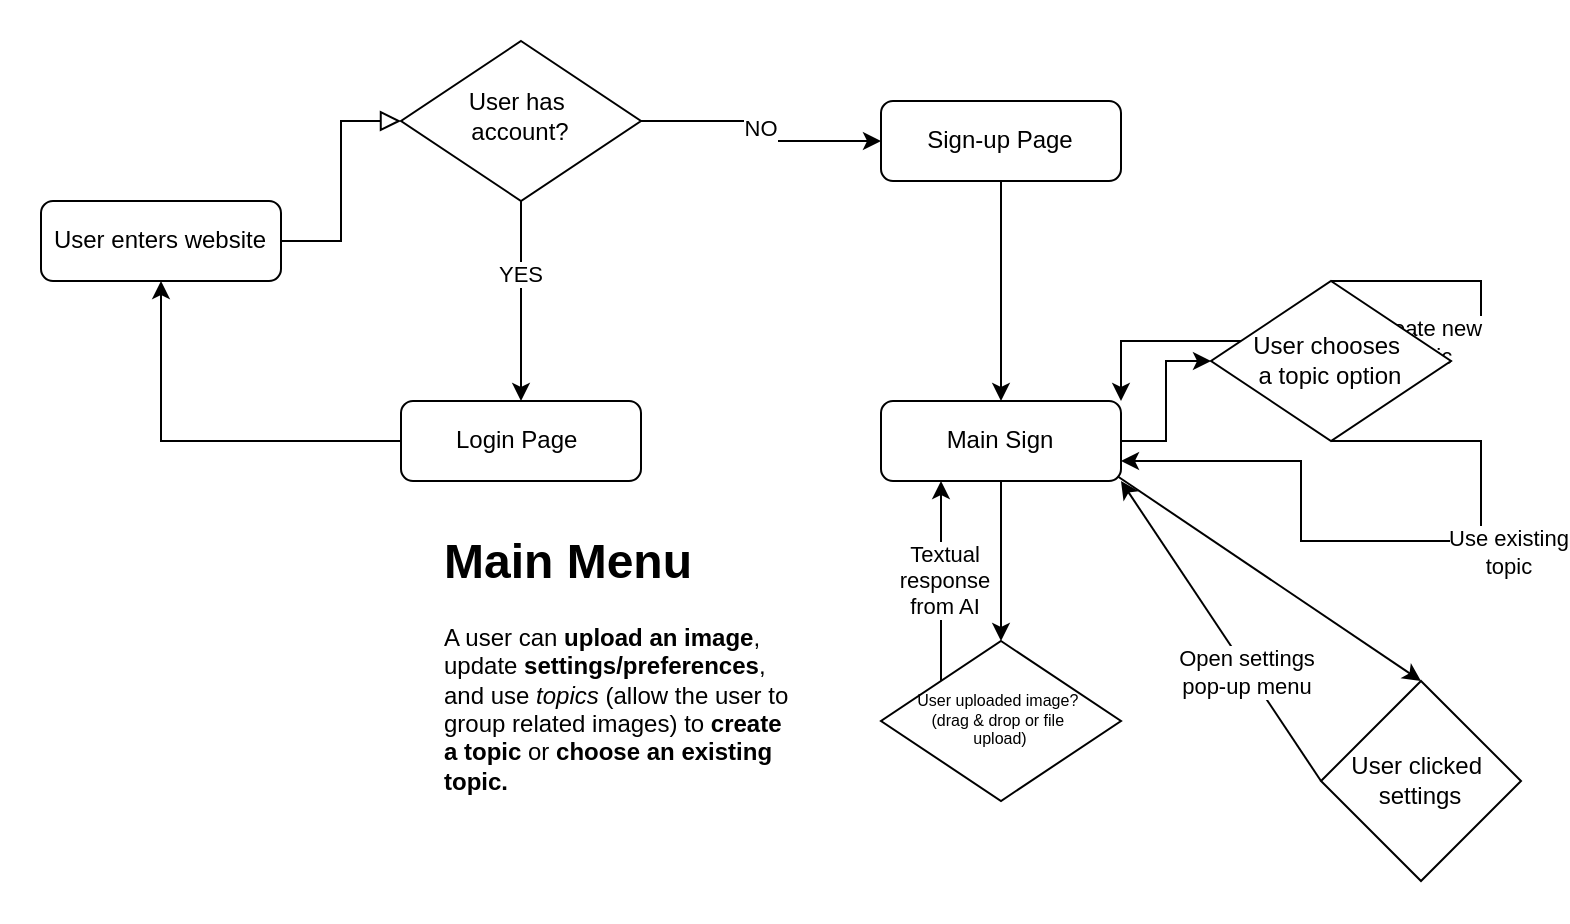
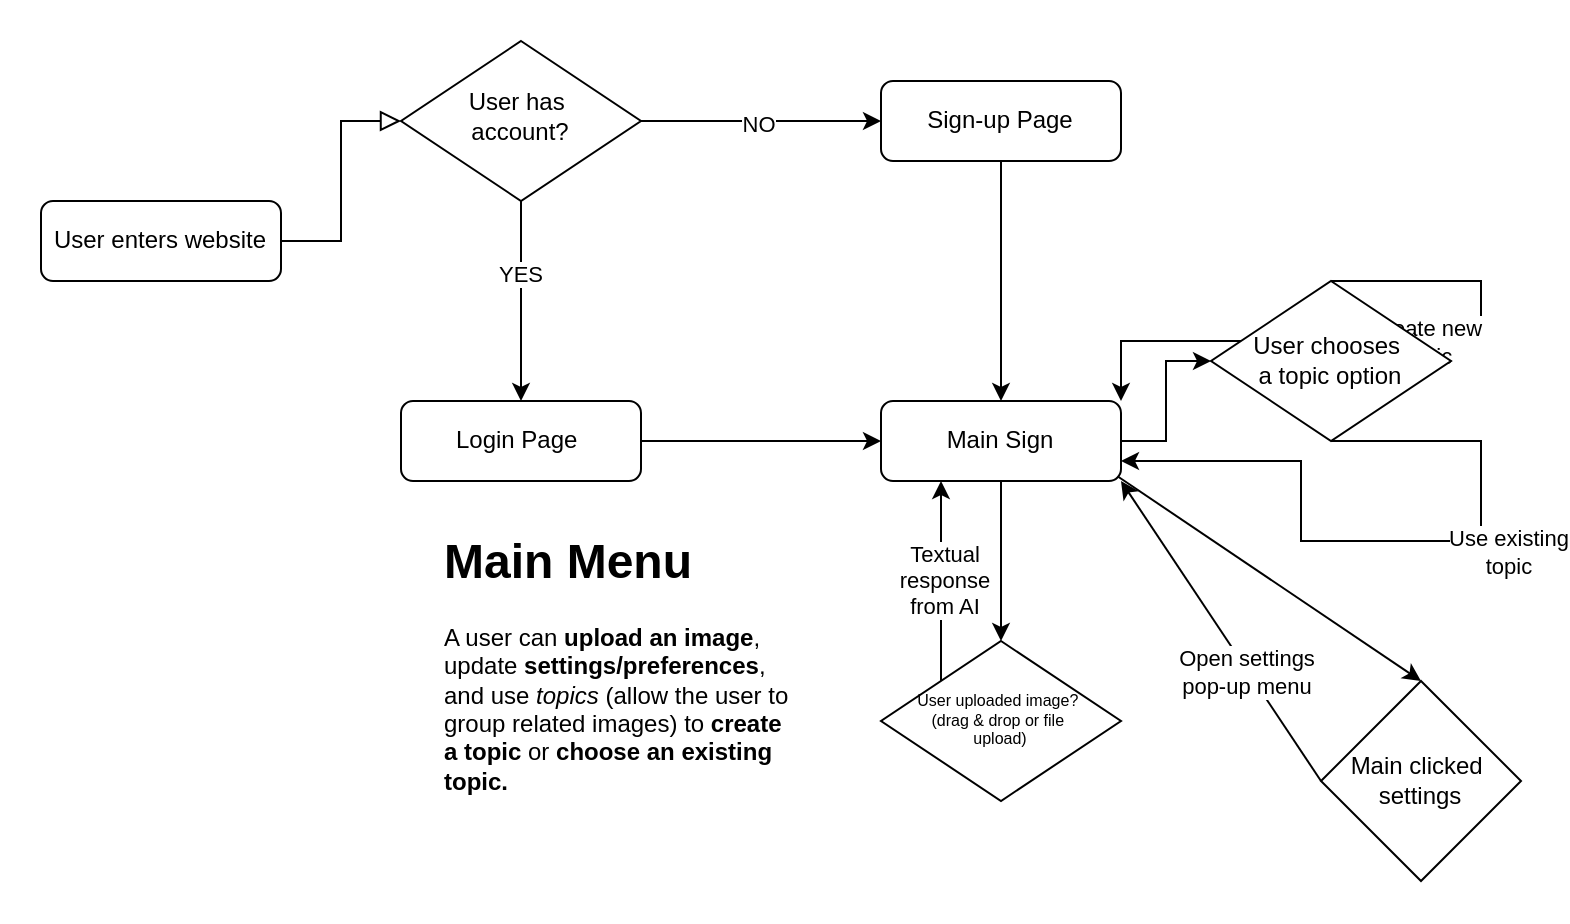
(1001, 141) -> (1001, 121)
(208, 441) -> (754, 441)
(1421, 781) -> (1421, 781)
